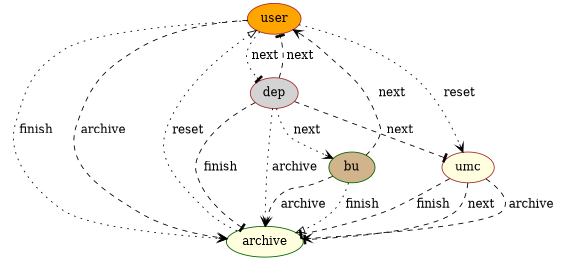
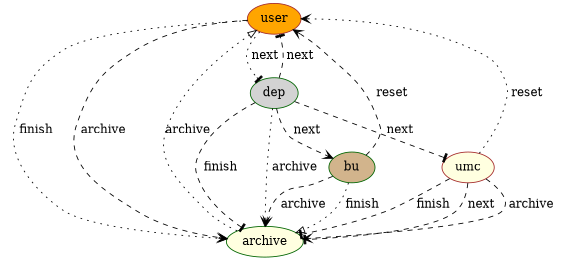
(396, 64) -> (454, 42)
(274, 93) -> (274, 93)
(392, 93) -> (392, 93)
(188, 130) -> (188, 130)
(293, 139) -> (293, 139)
